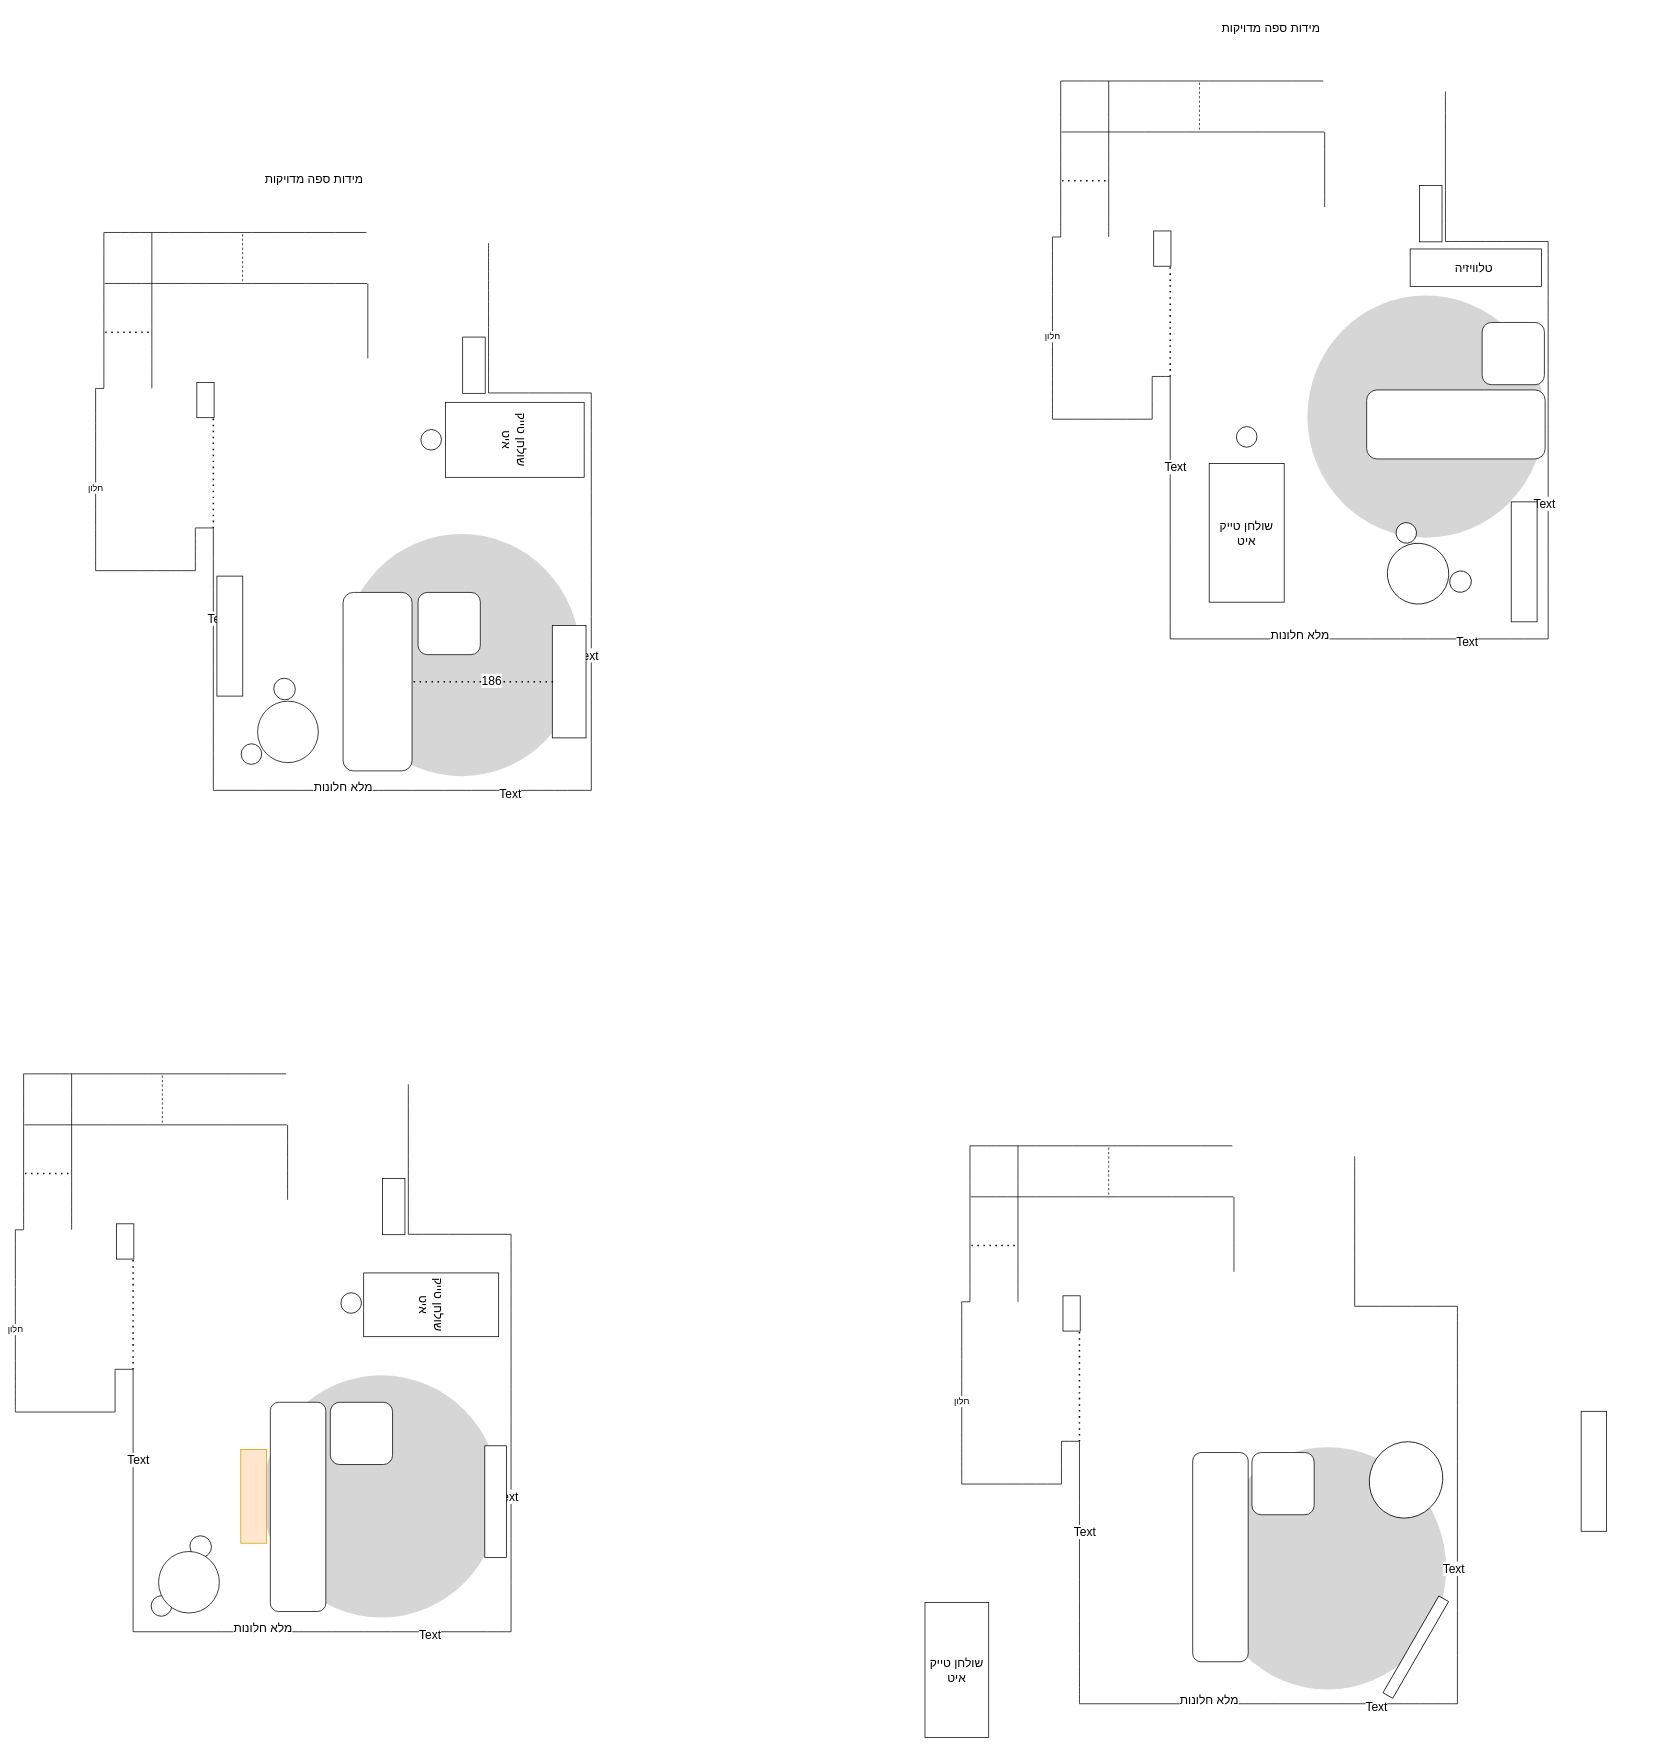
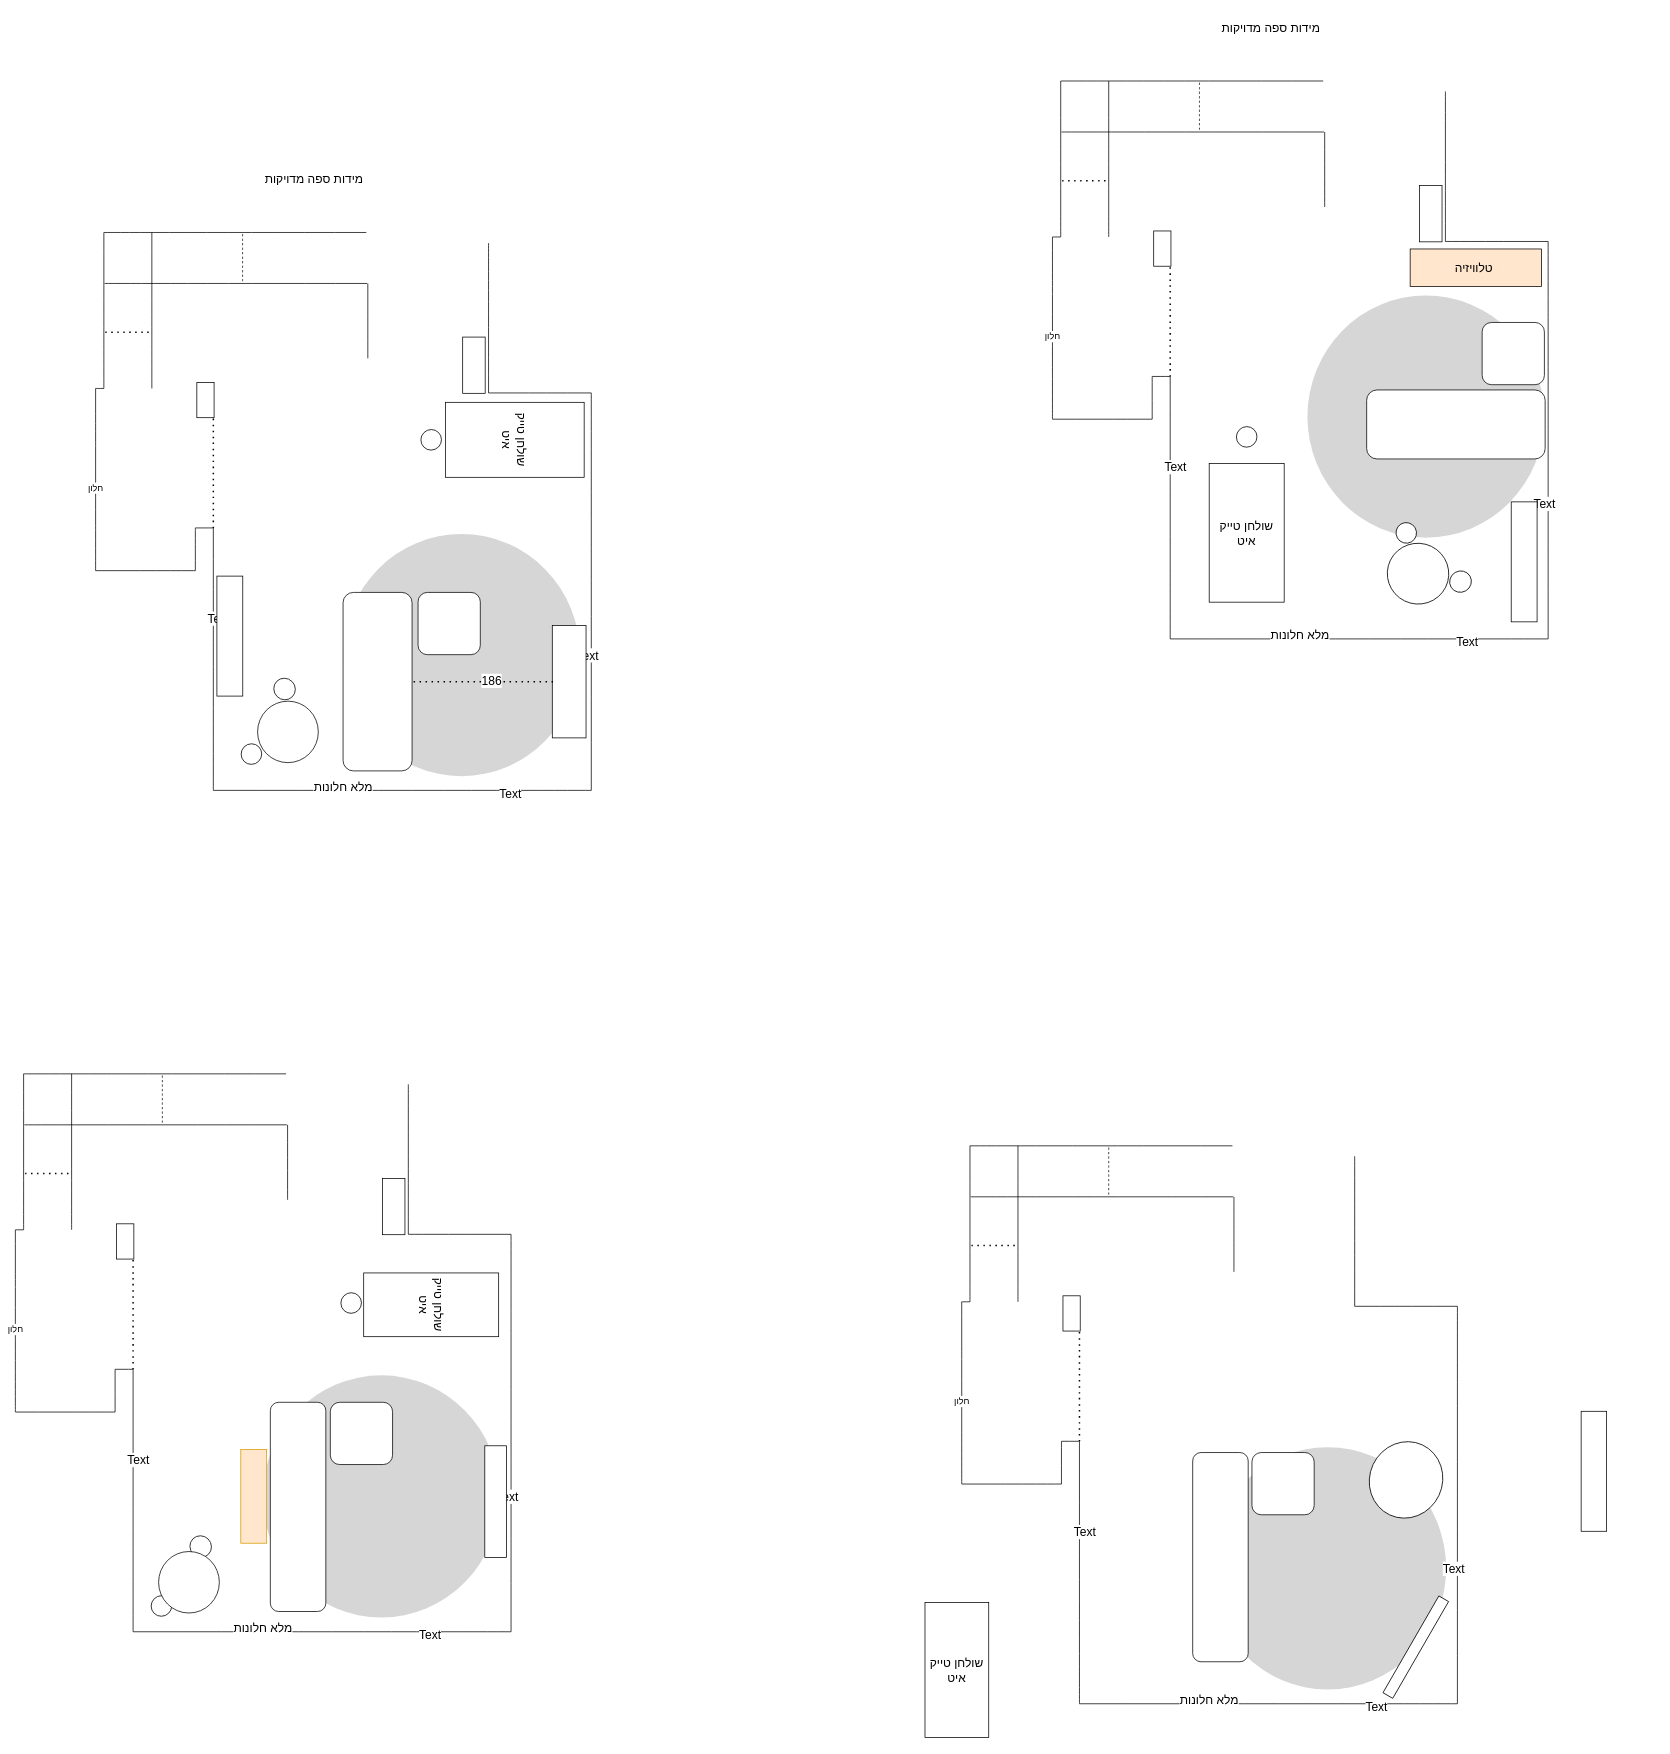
(1476, 267) -> (1476, 267)
